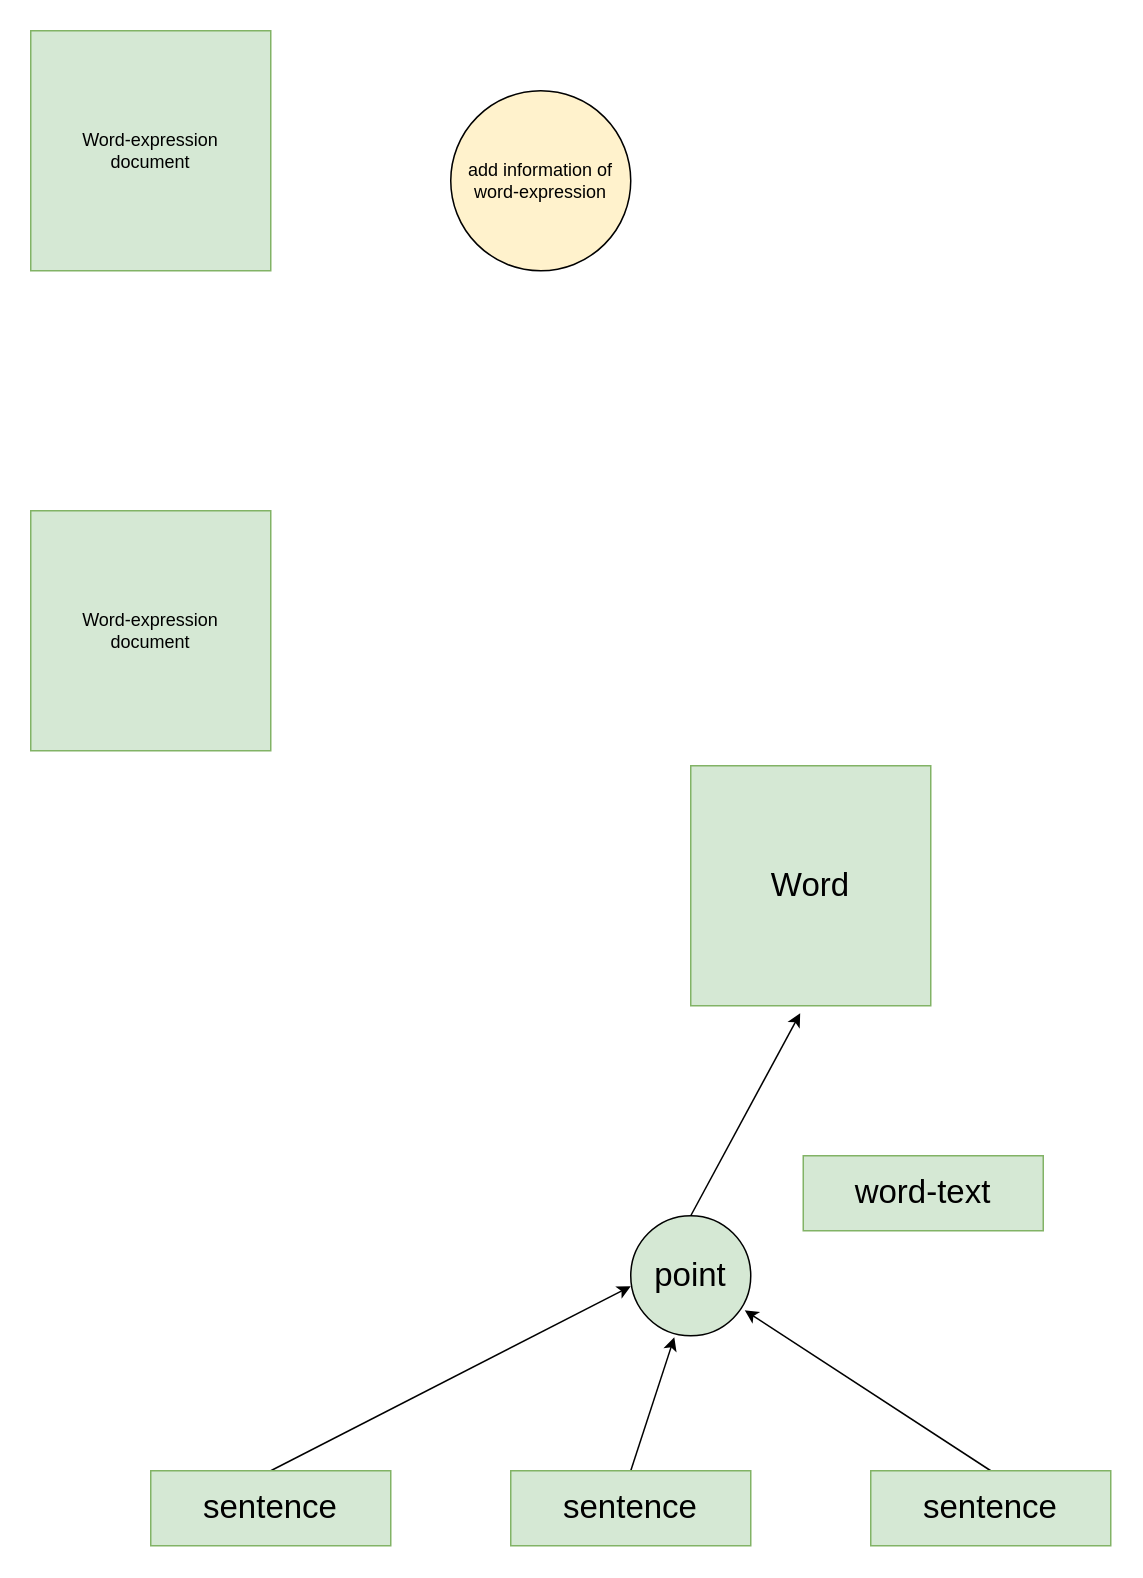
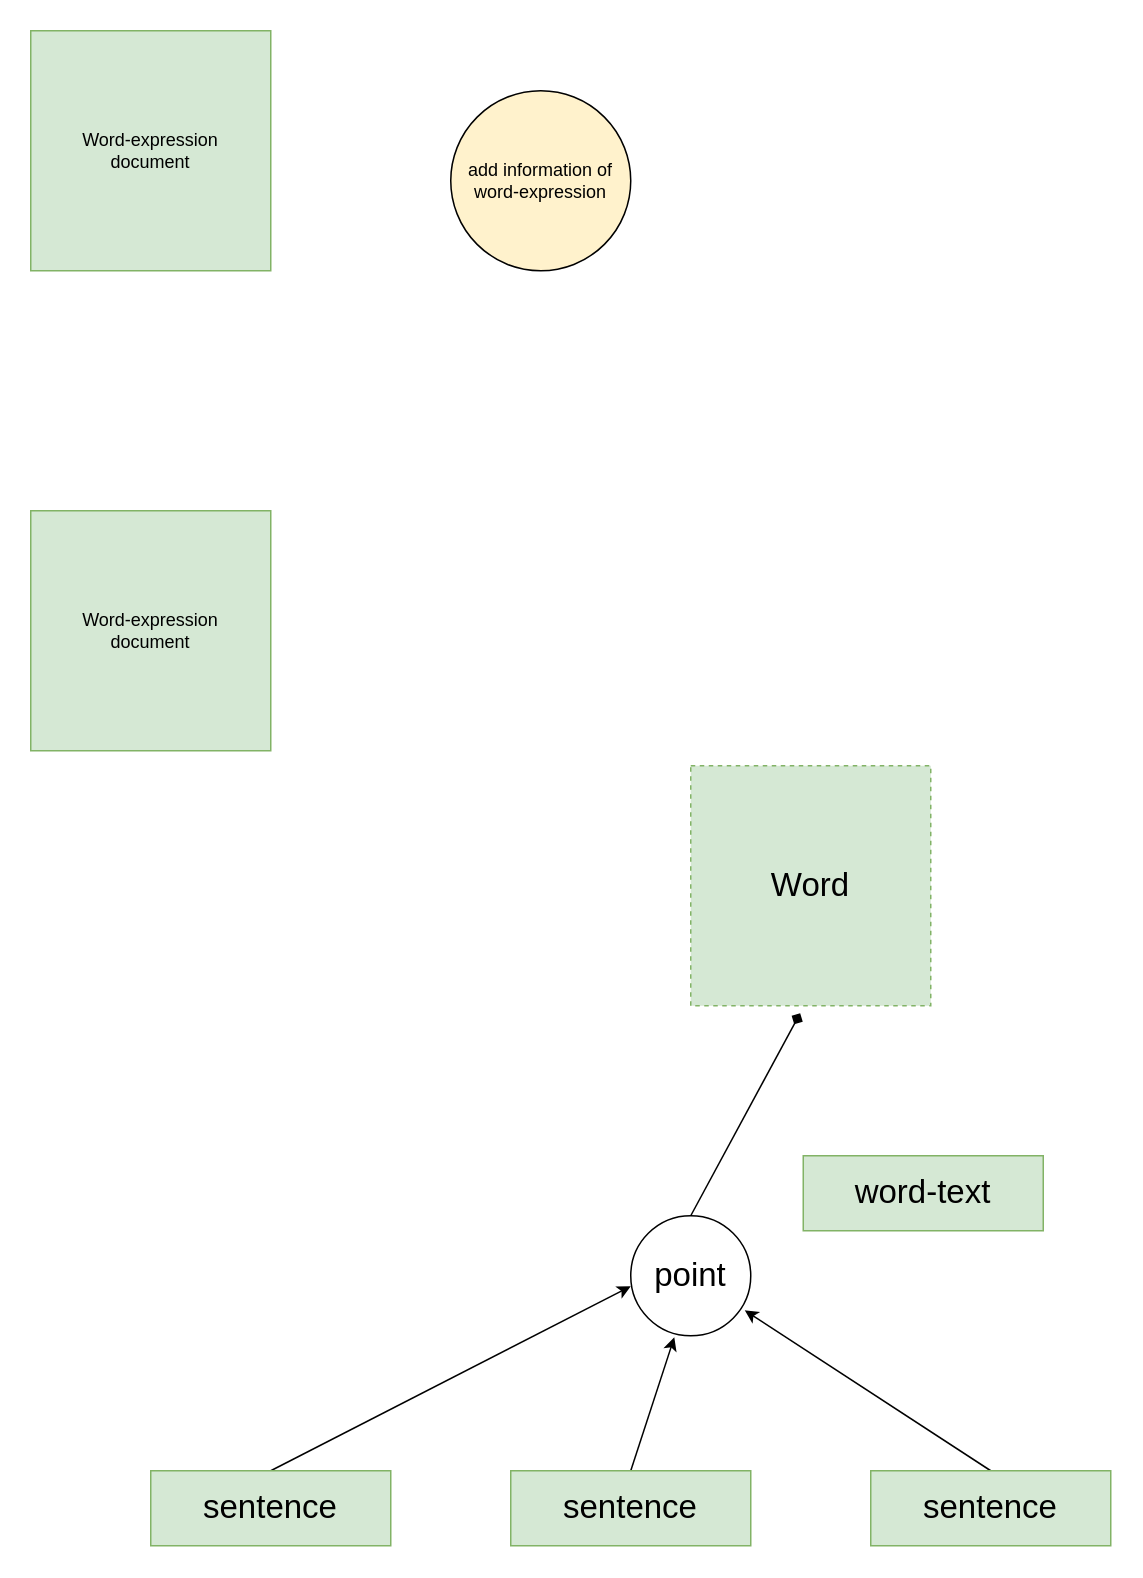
(811, 886) -> (811, 886)
(795, 1022) -> (795, 1023)
(691, 1276) -> (691, 1276)
